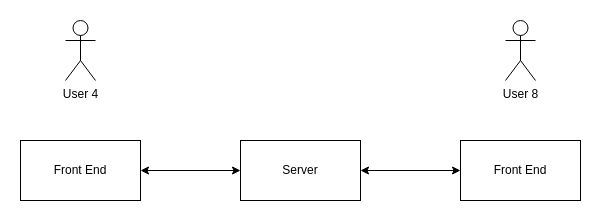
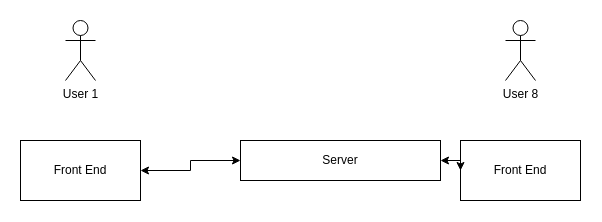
(81, 95) -> (81, 95)
(301, 171) -> (341, 161)
